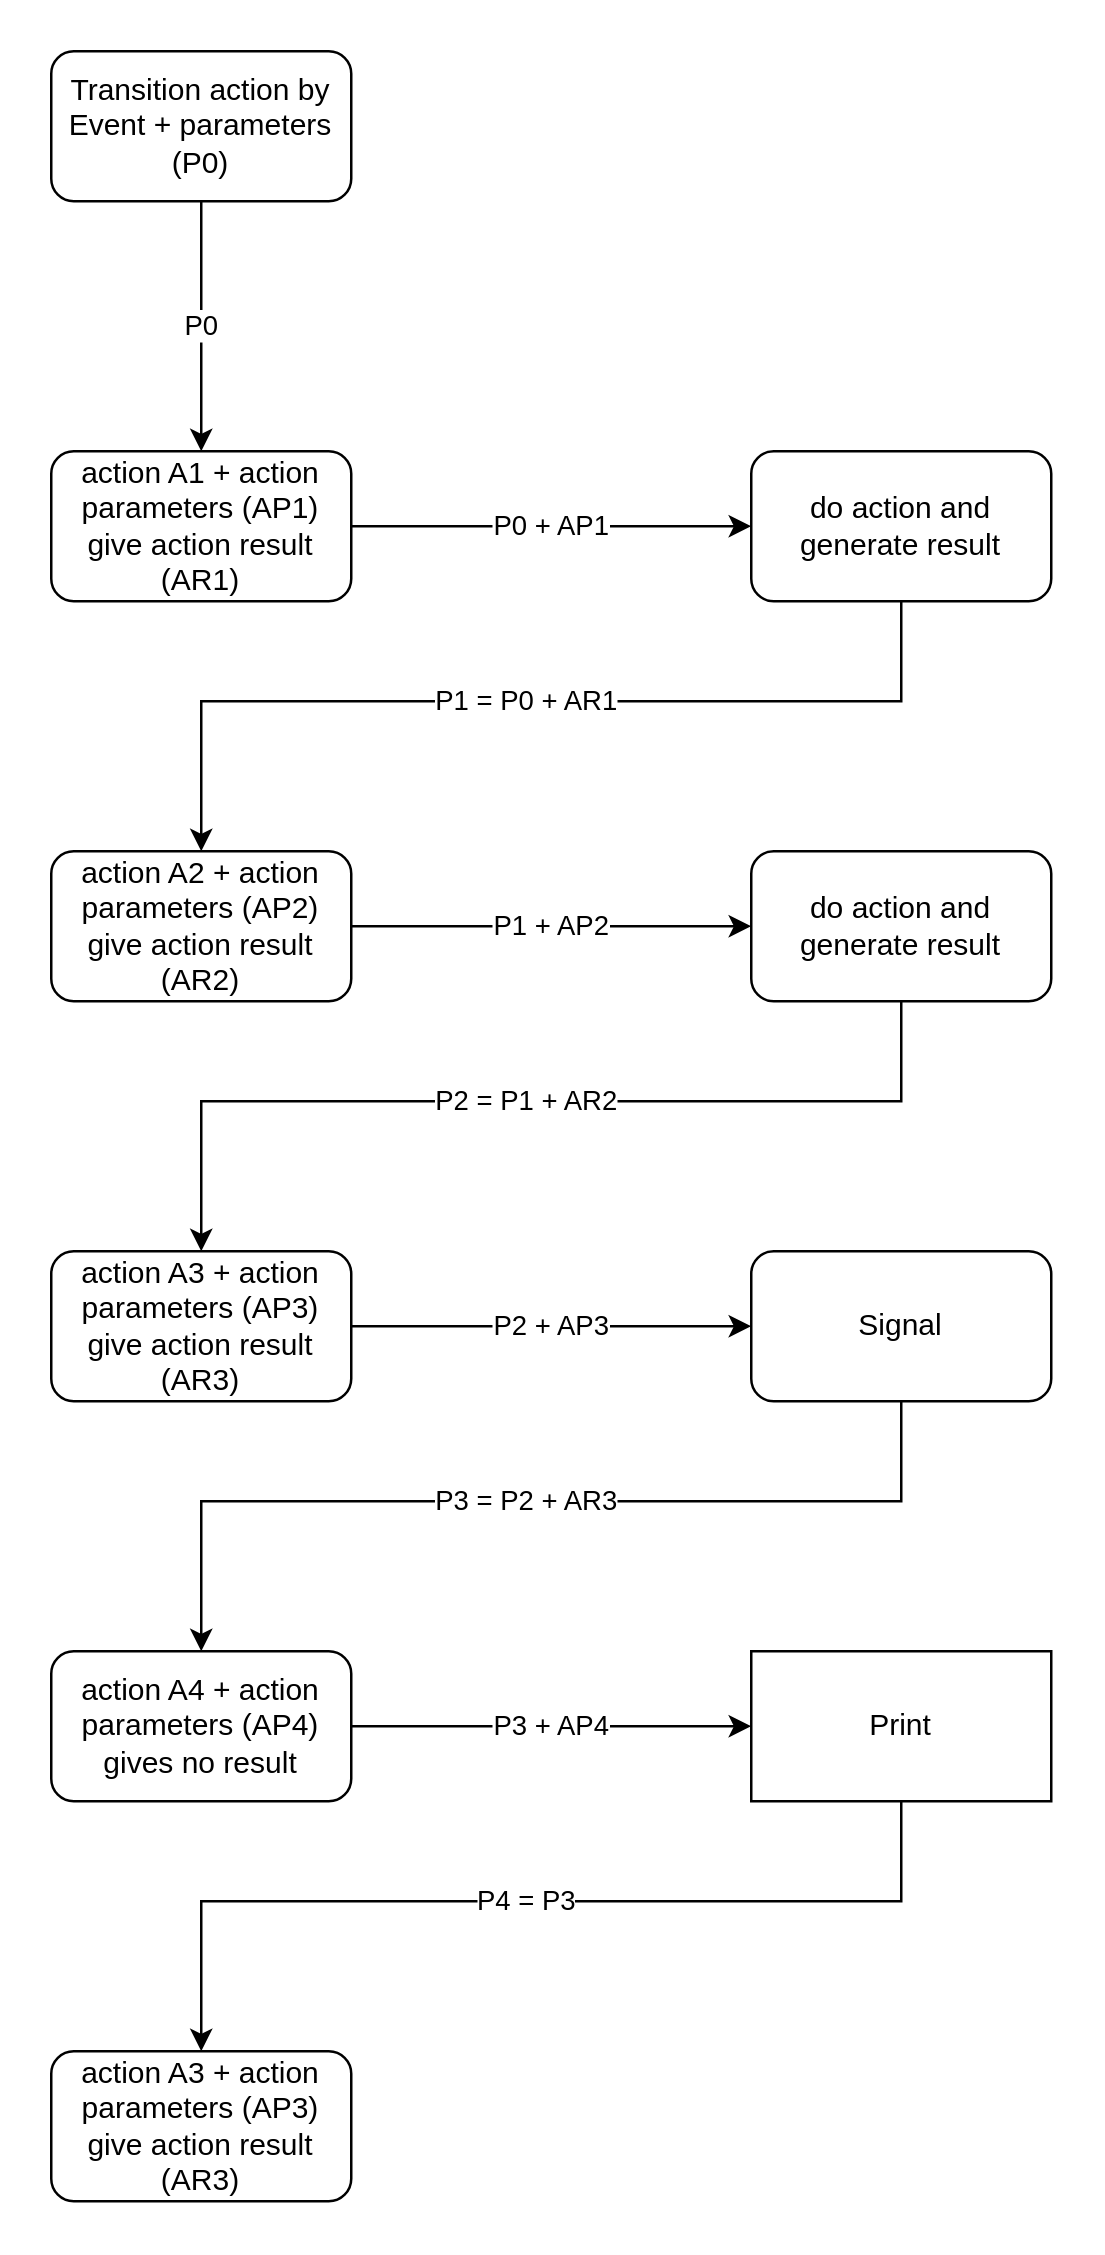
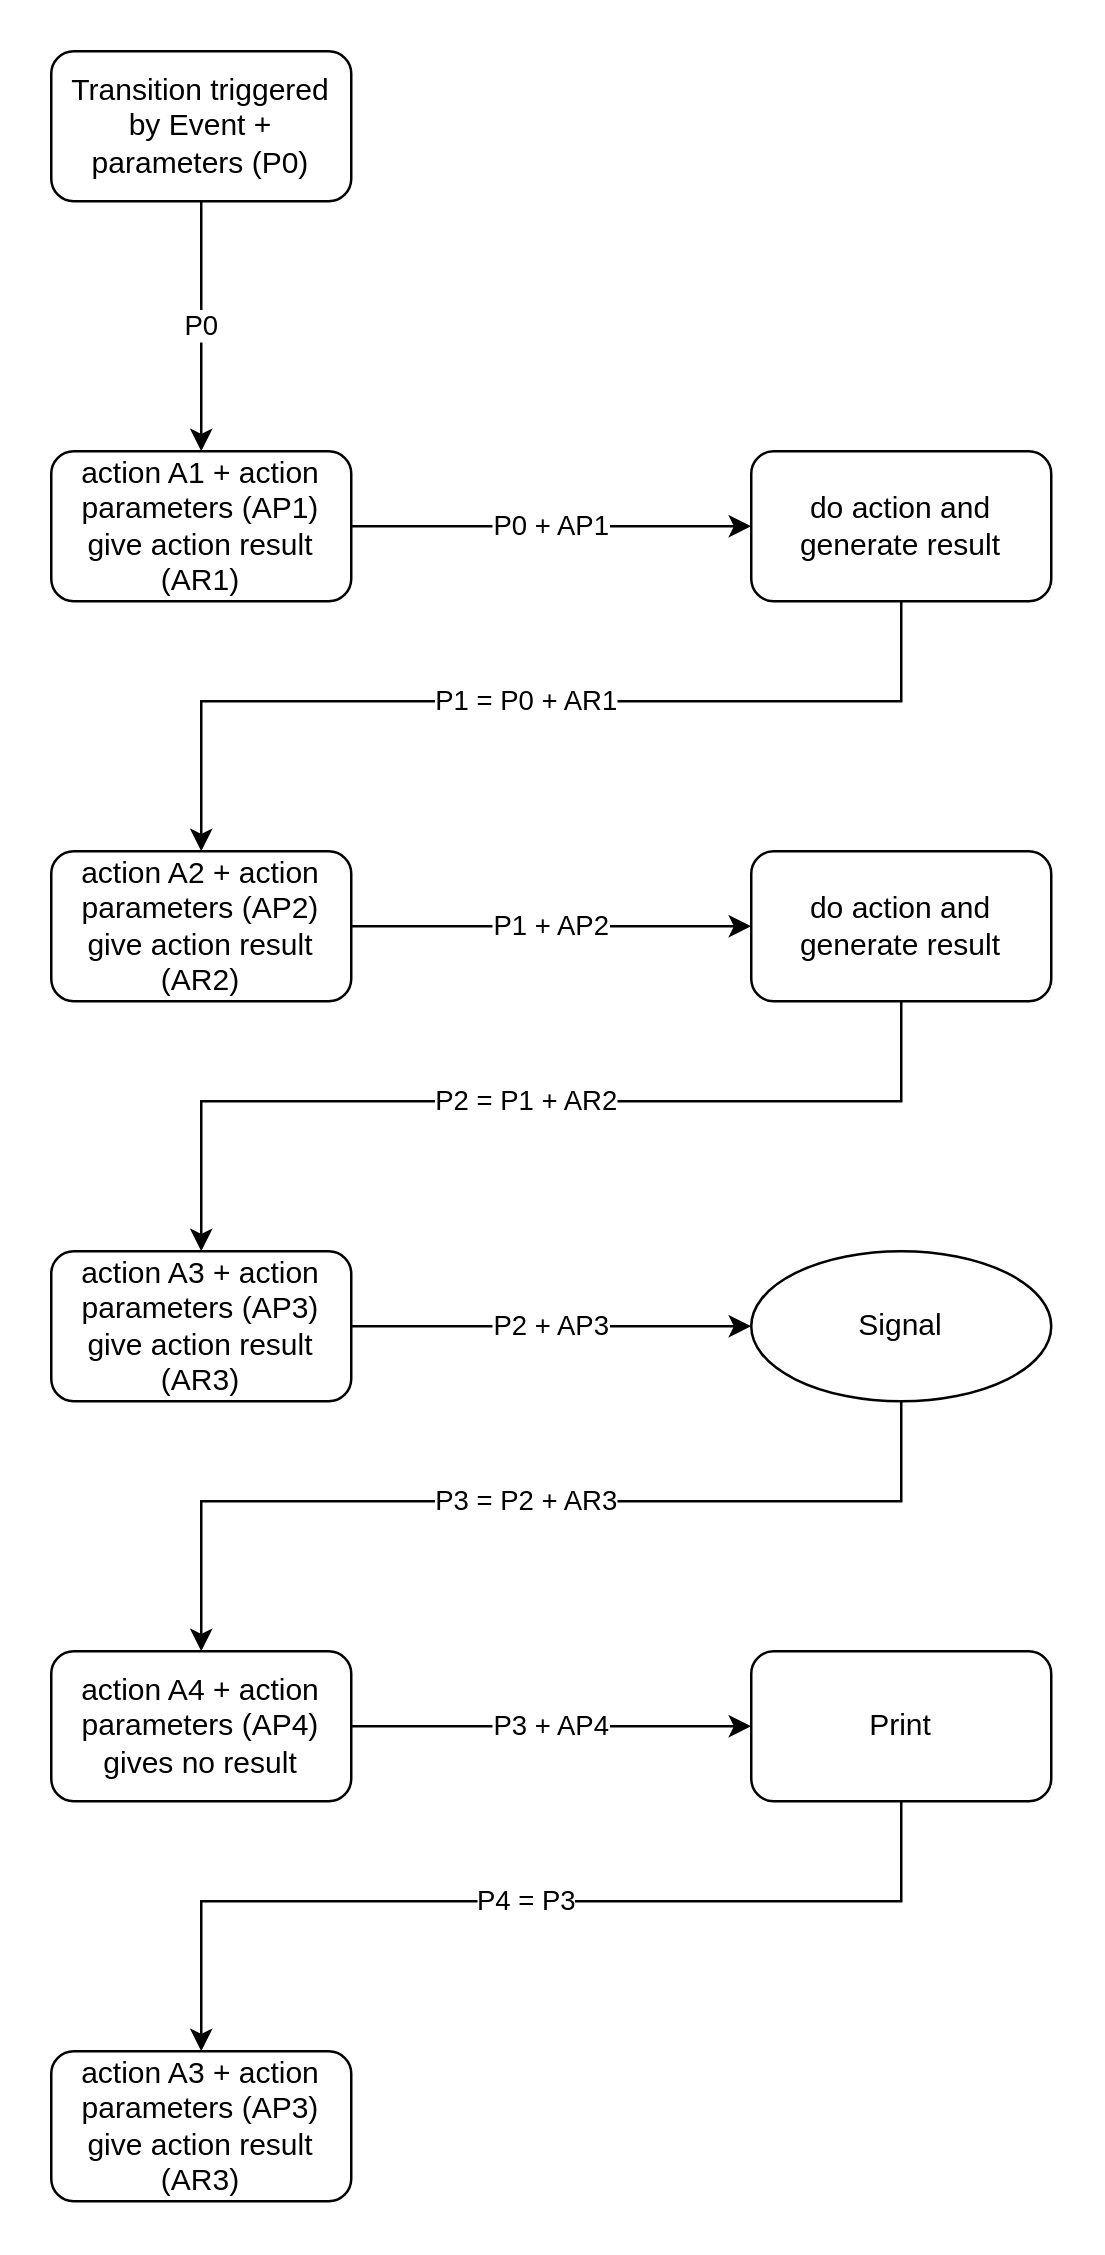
(201, 126) -> (201, 126)
(901, 1326) -> (901, 1326)
(901, 1726) -> (901, 1726)
